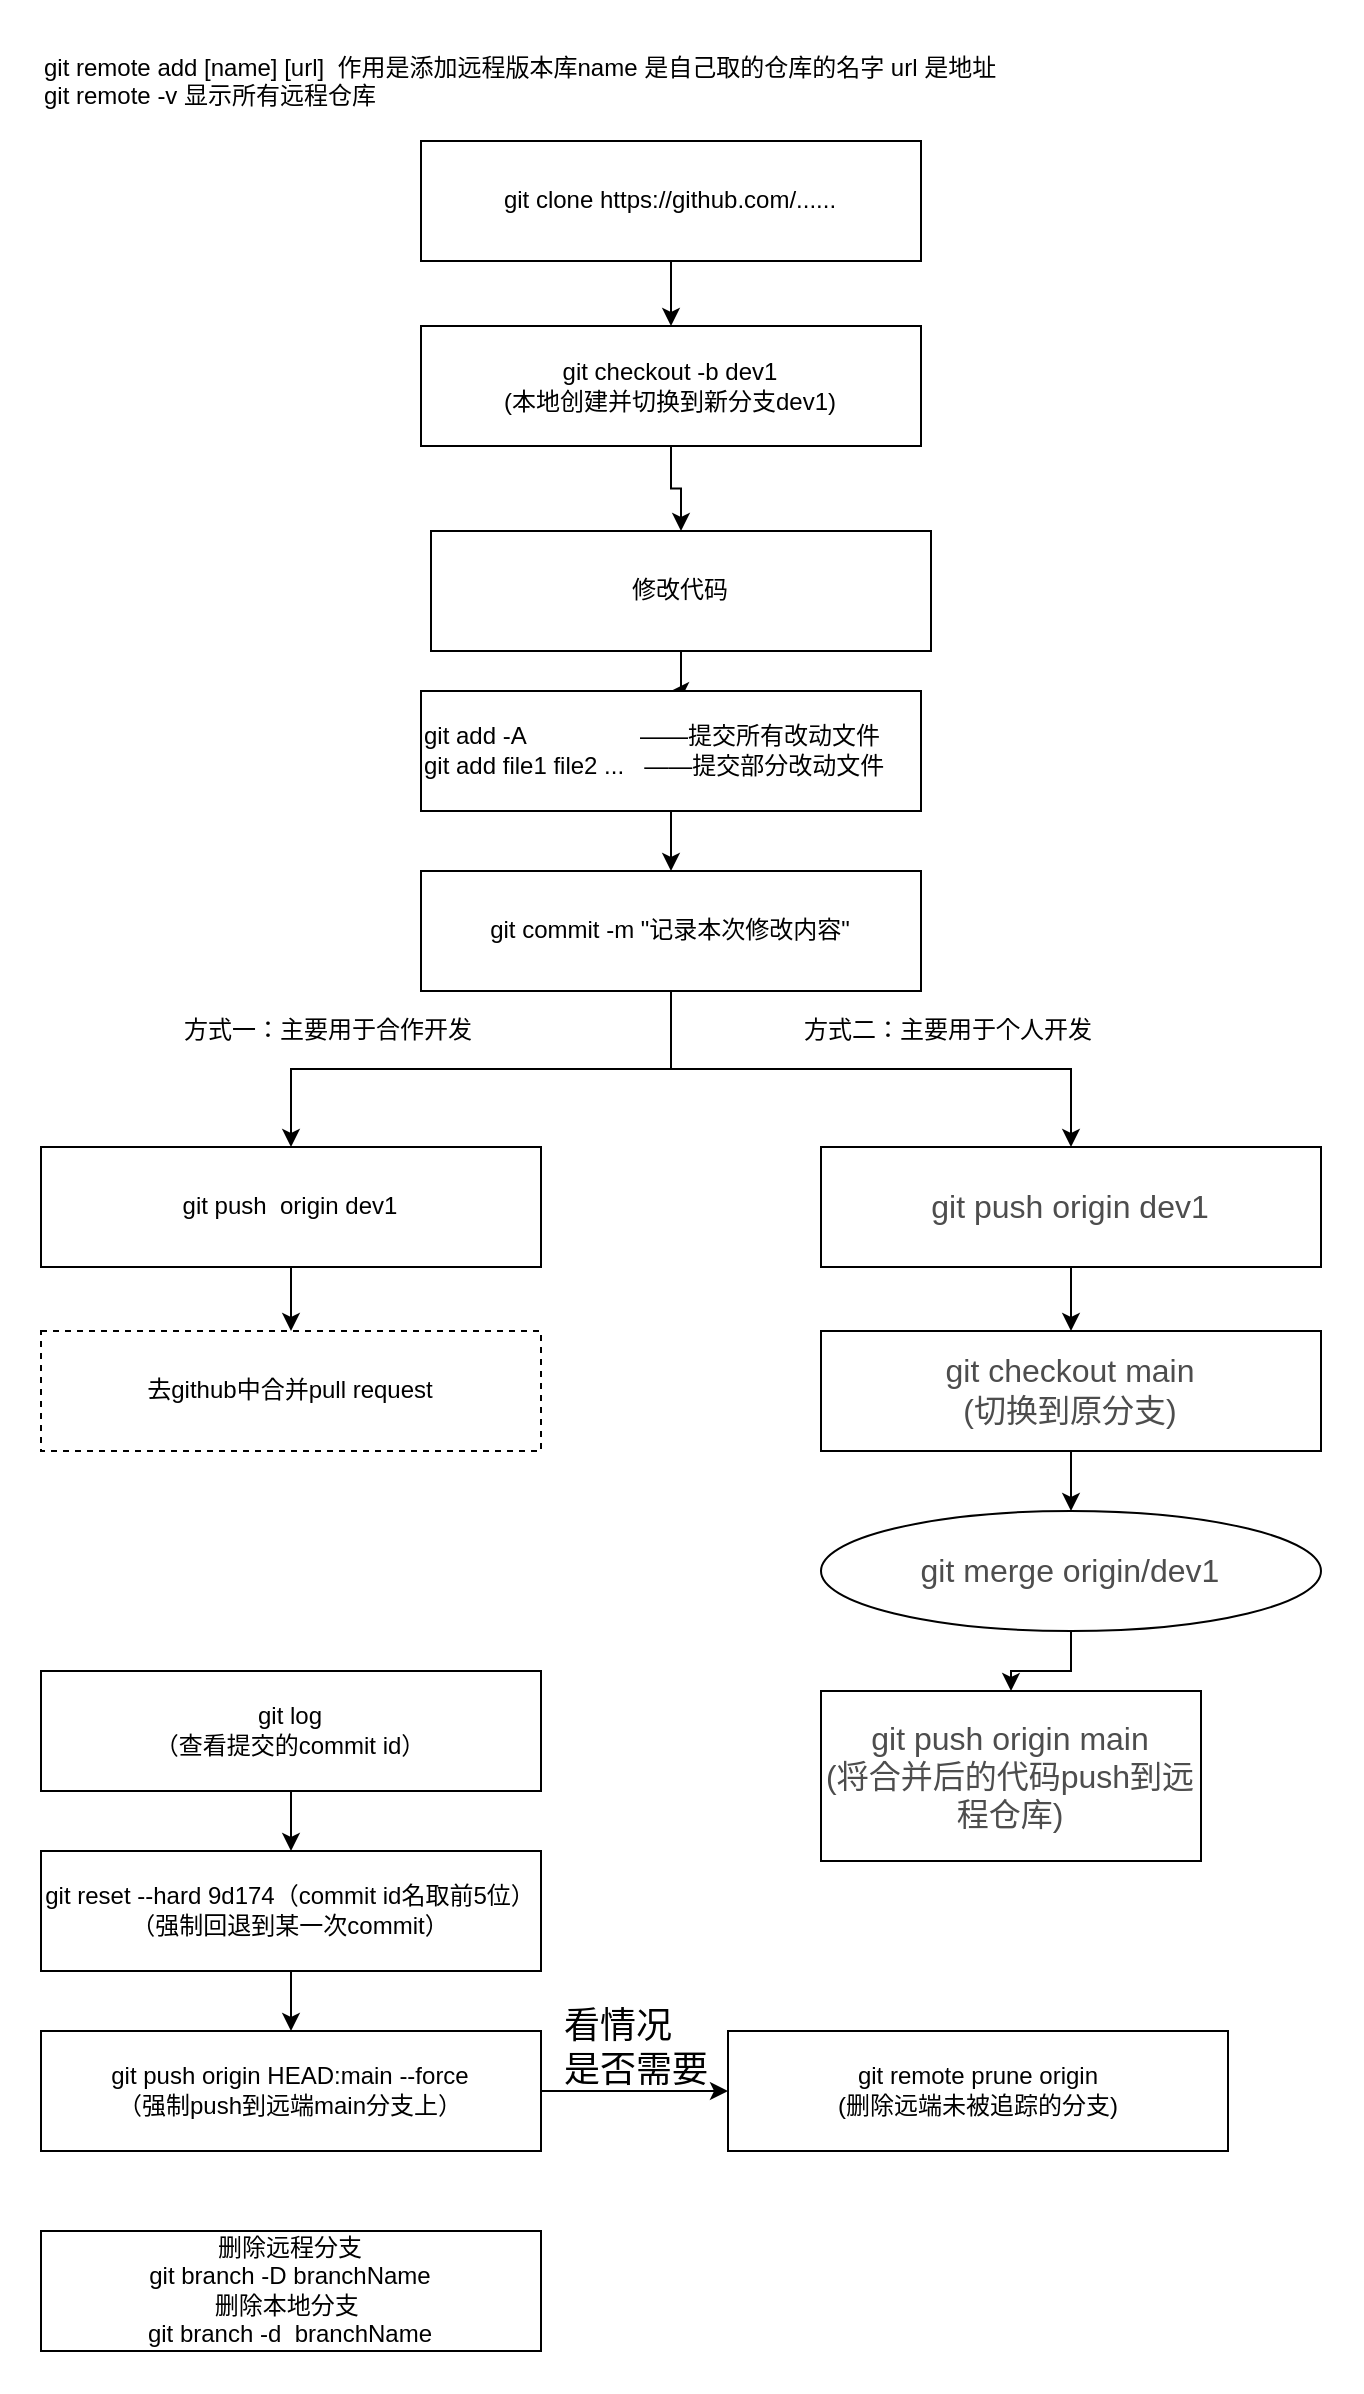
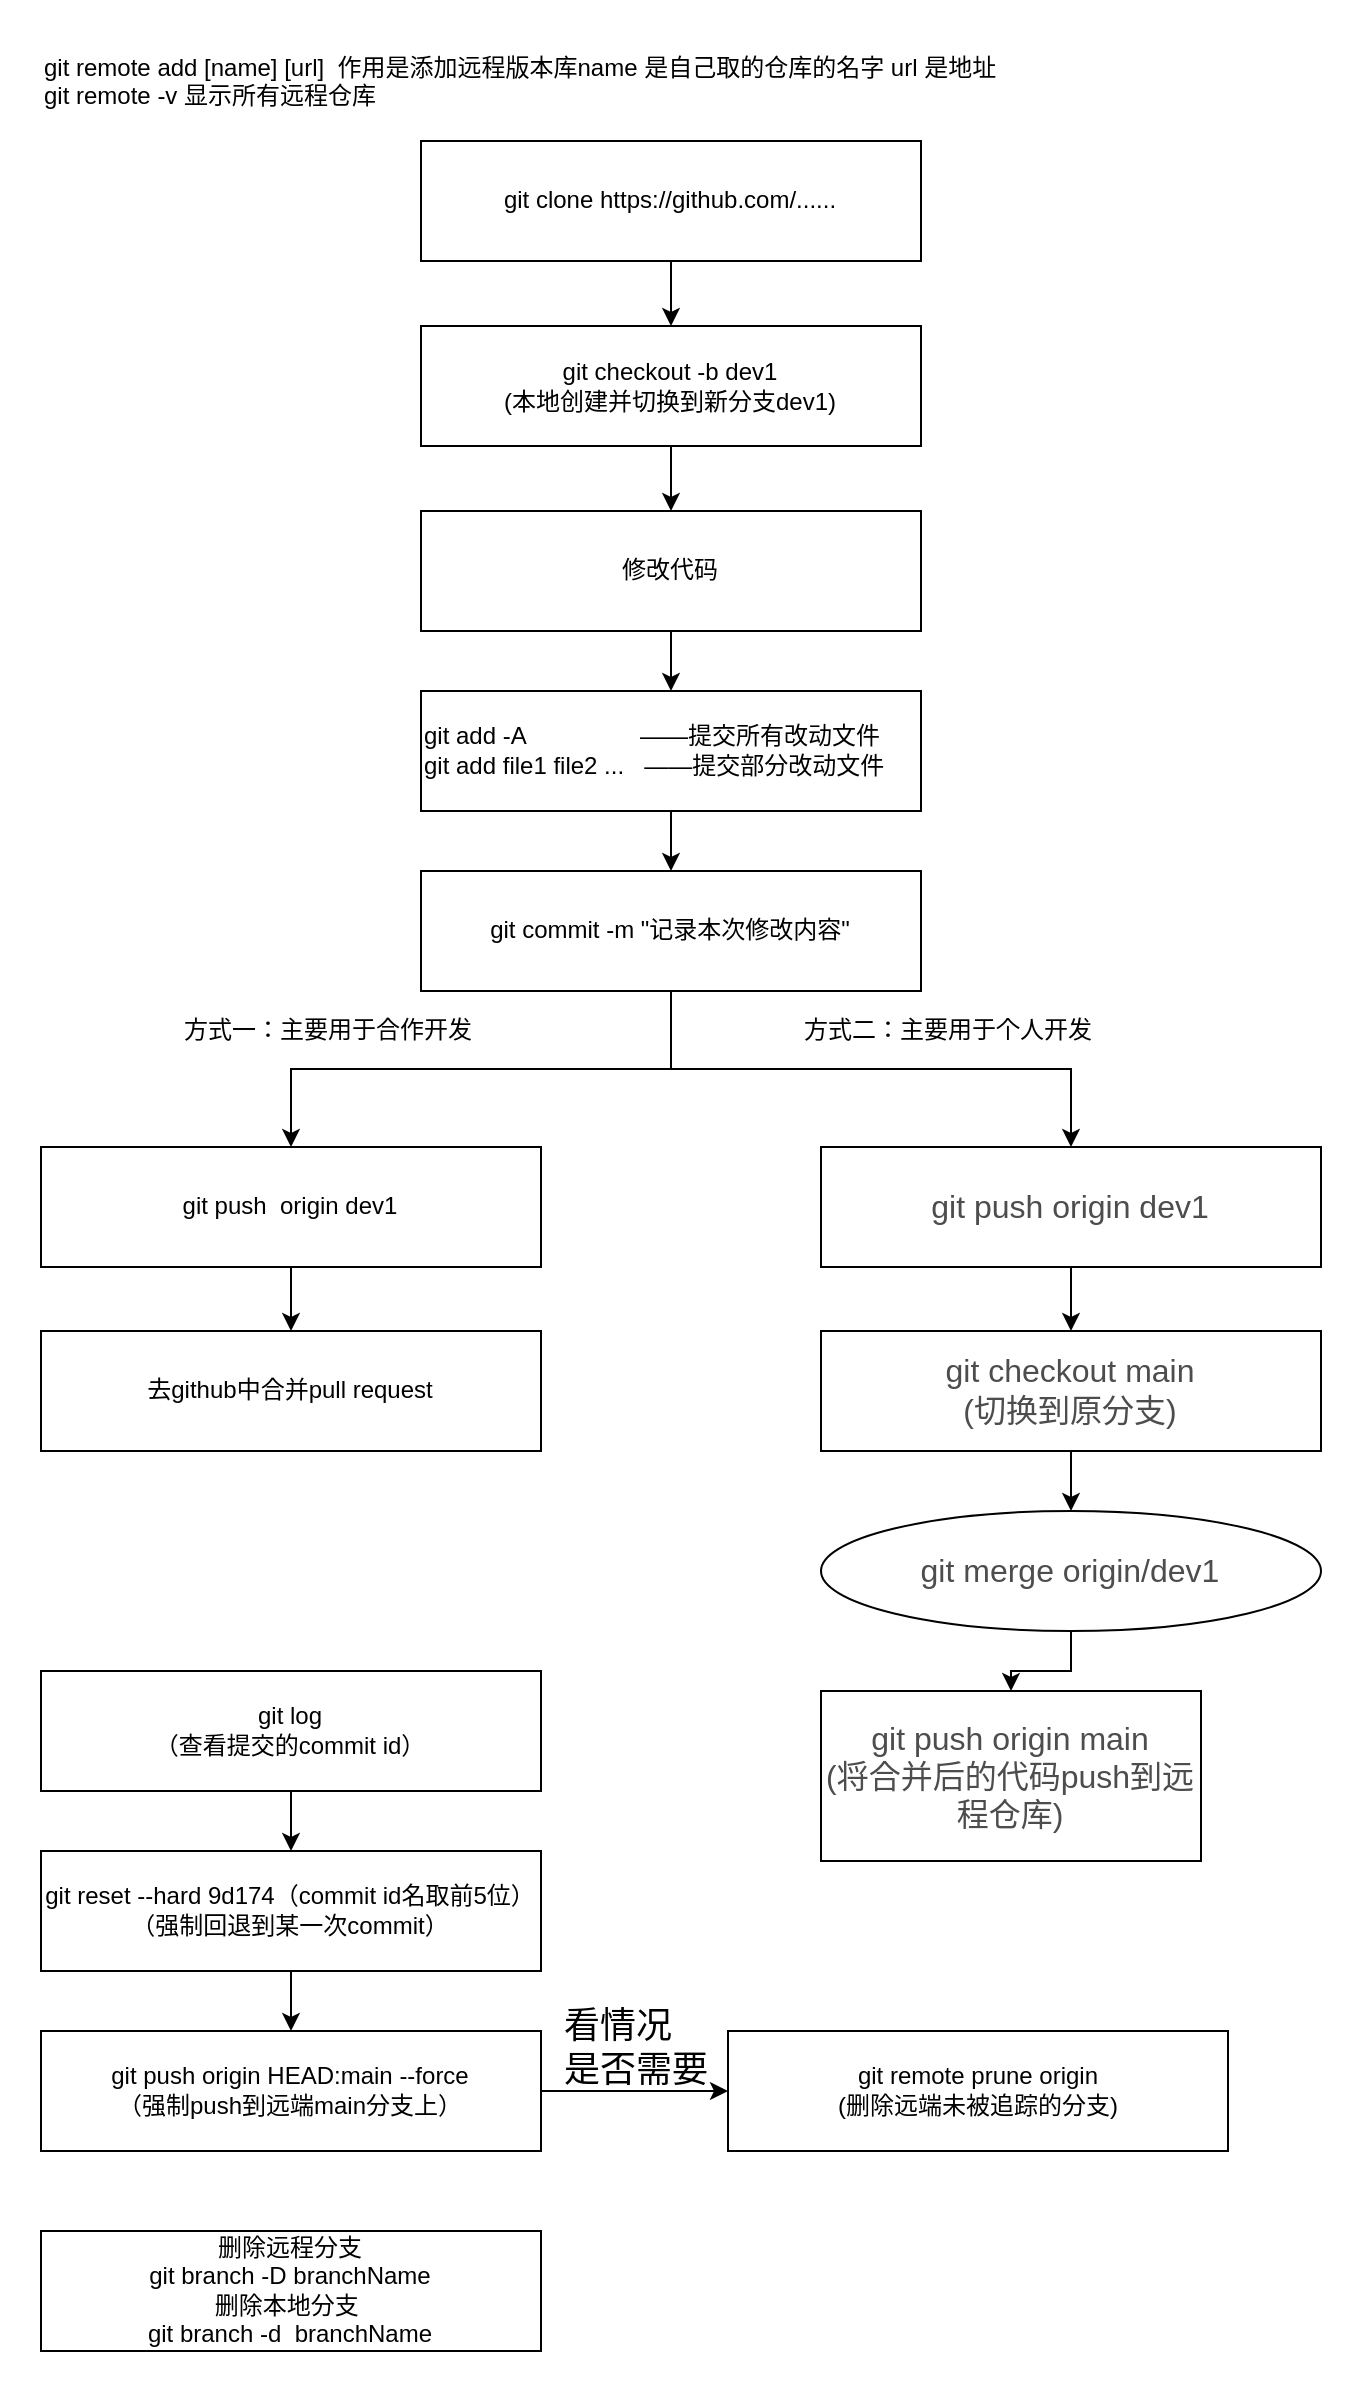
(681, 591) -> (671, 571)
(291, 1391) -> (291, 1391)
